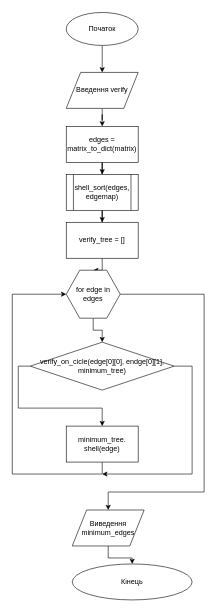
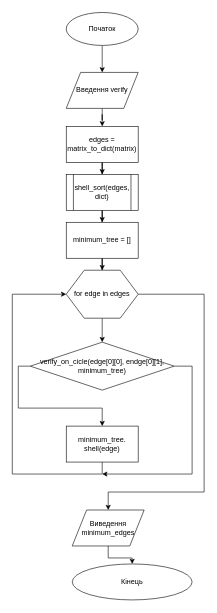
(102, 192) -> (102, 192)
(102, 240) -> (102, 240)
(93, 294) -> (102, 294)
